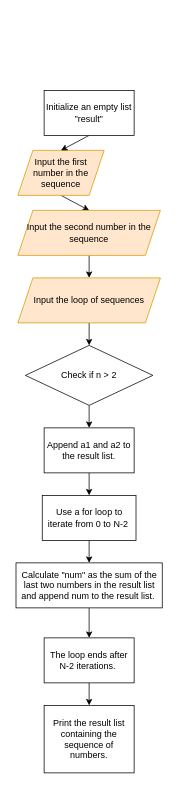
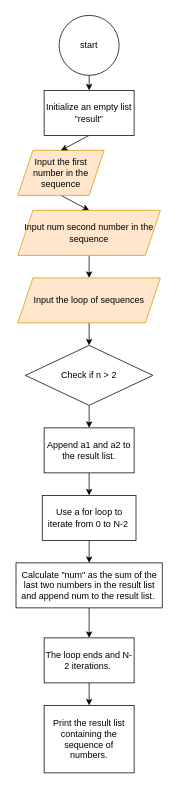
none -> (89, 45)
none -> (89, 82)
(89, 233) -> (89, 233)
(89, 660) -> (89, 660)
